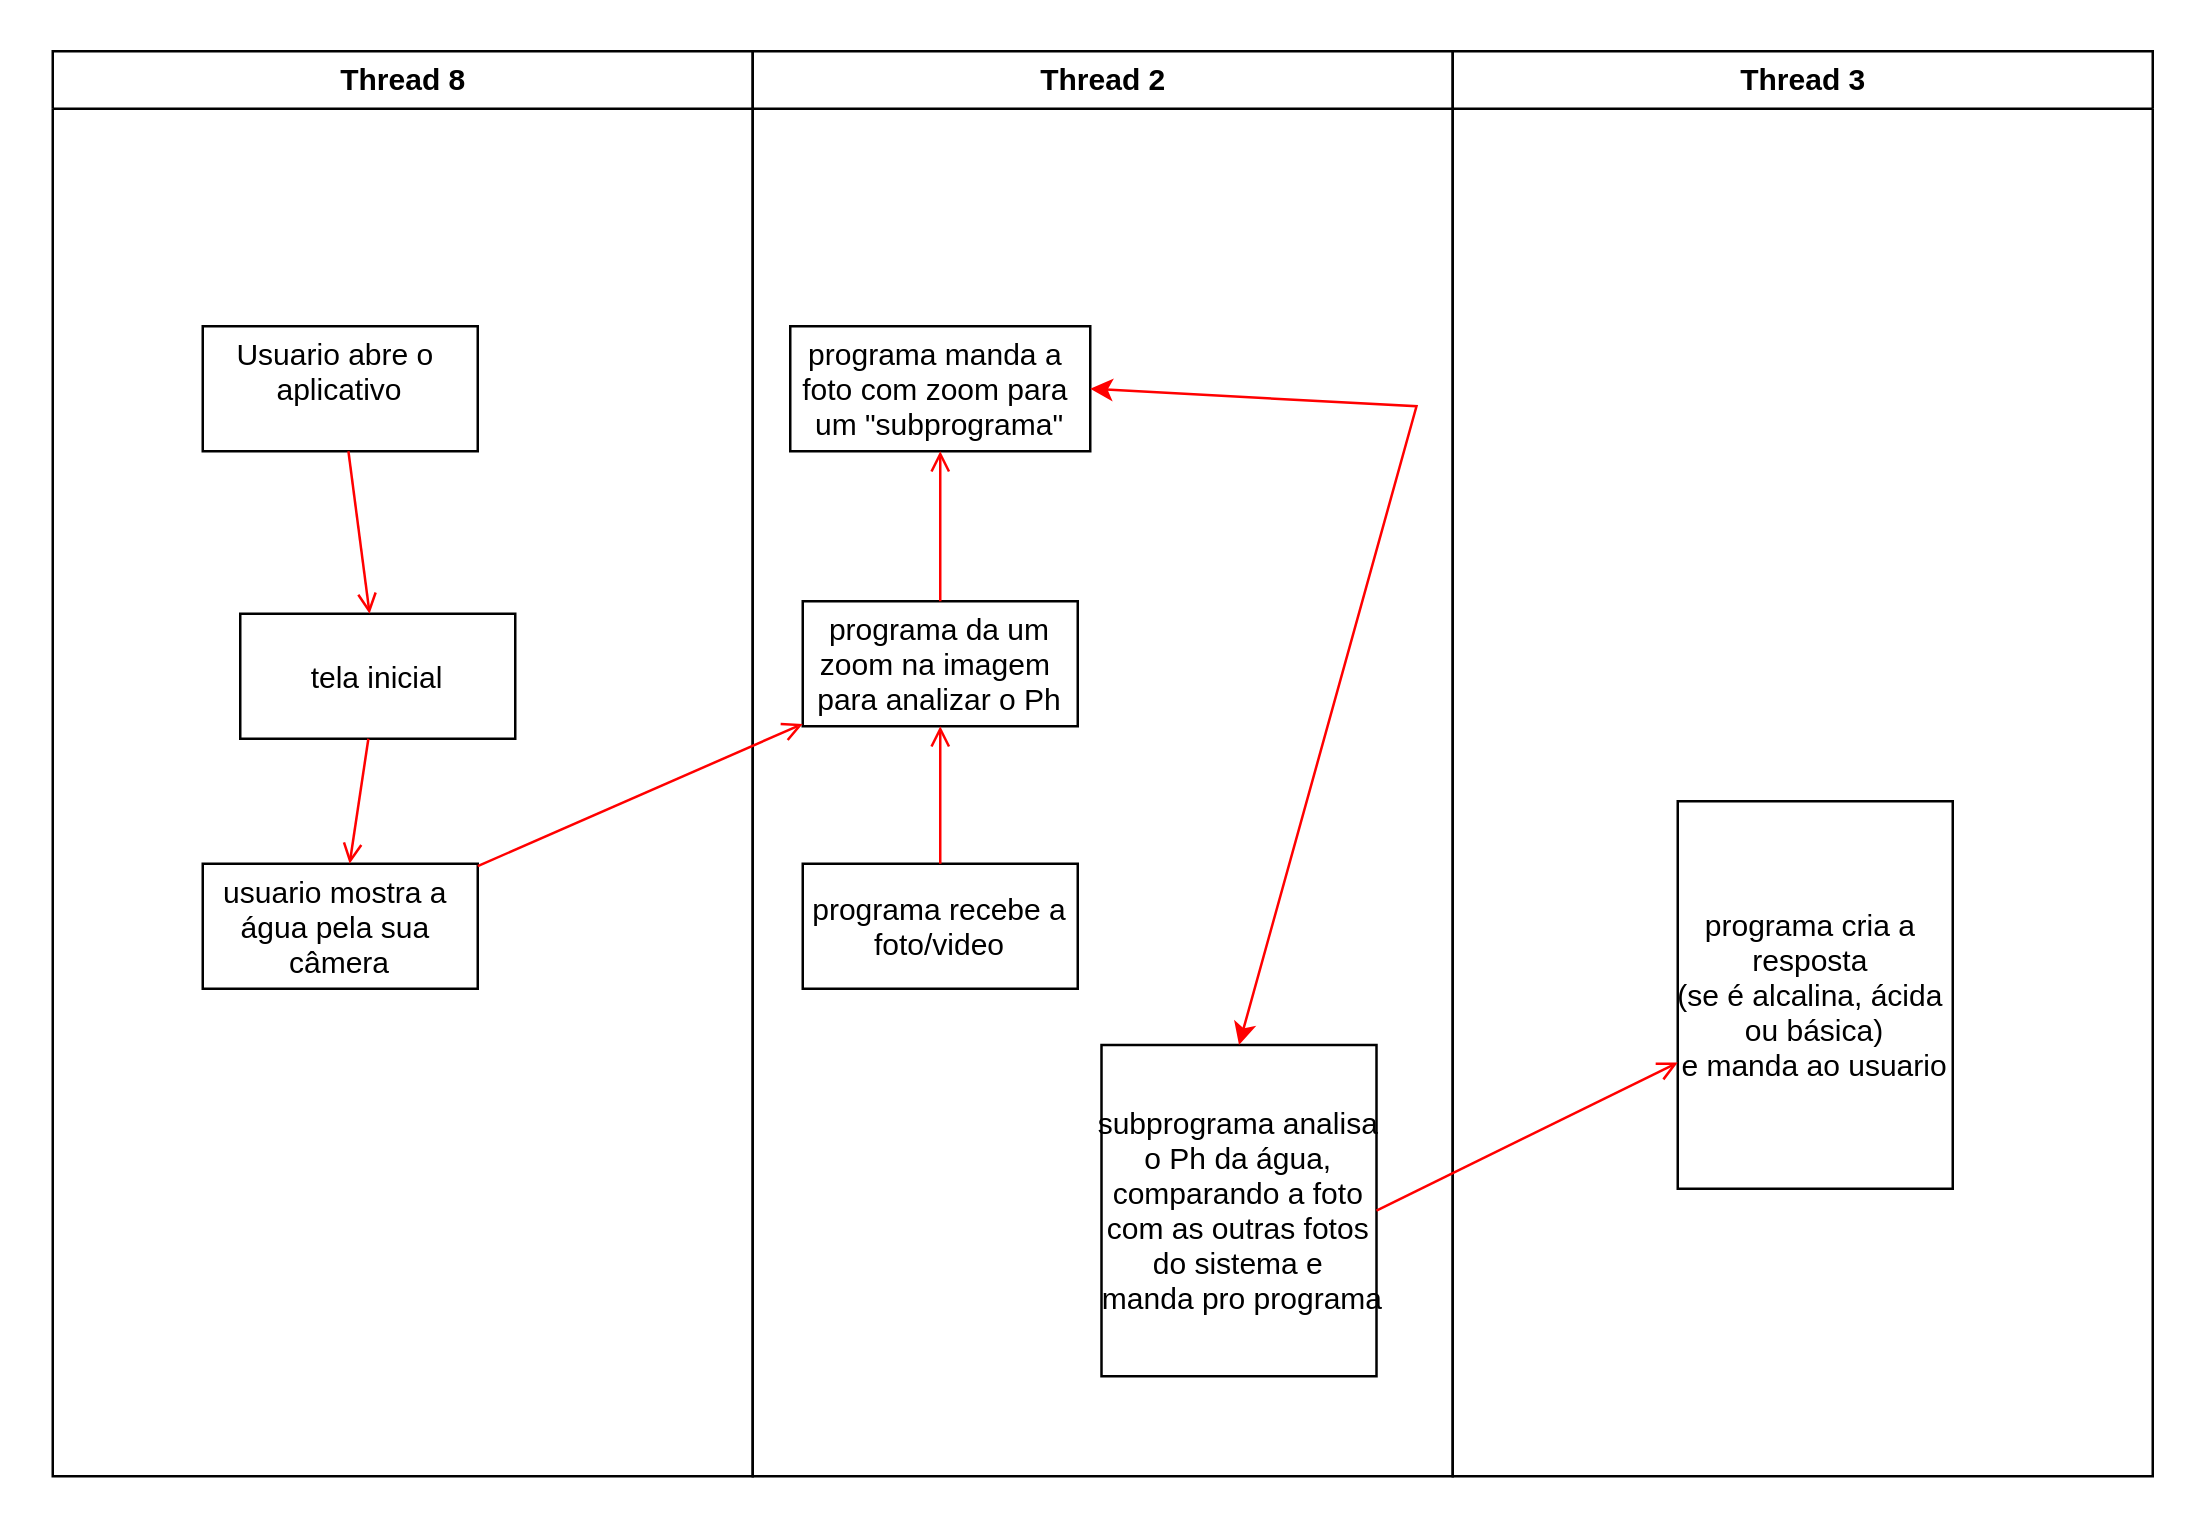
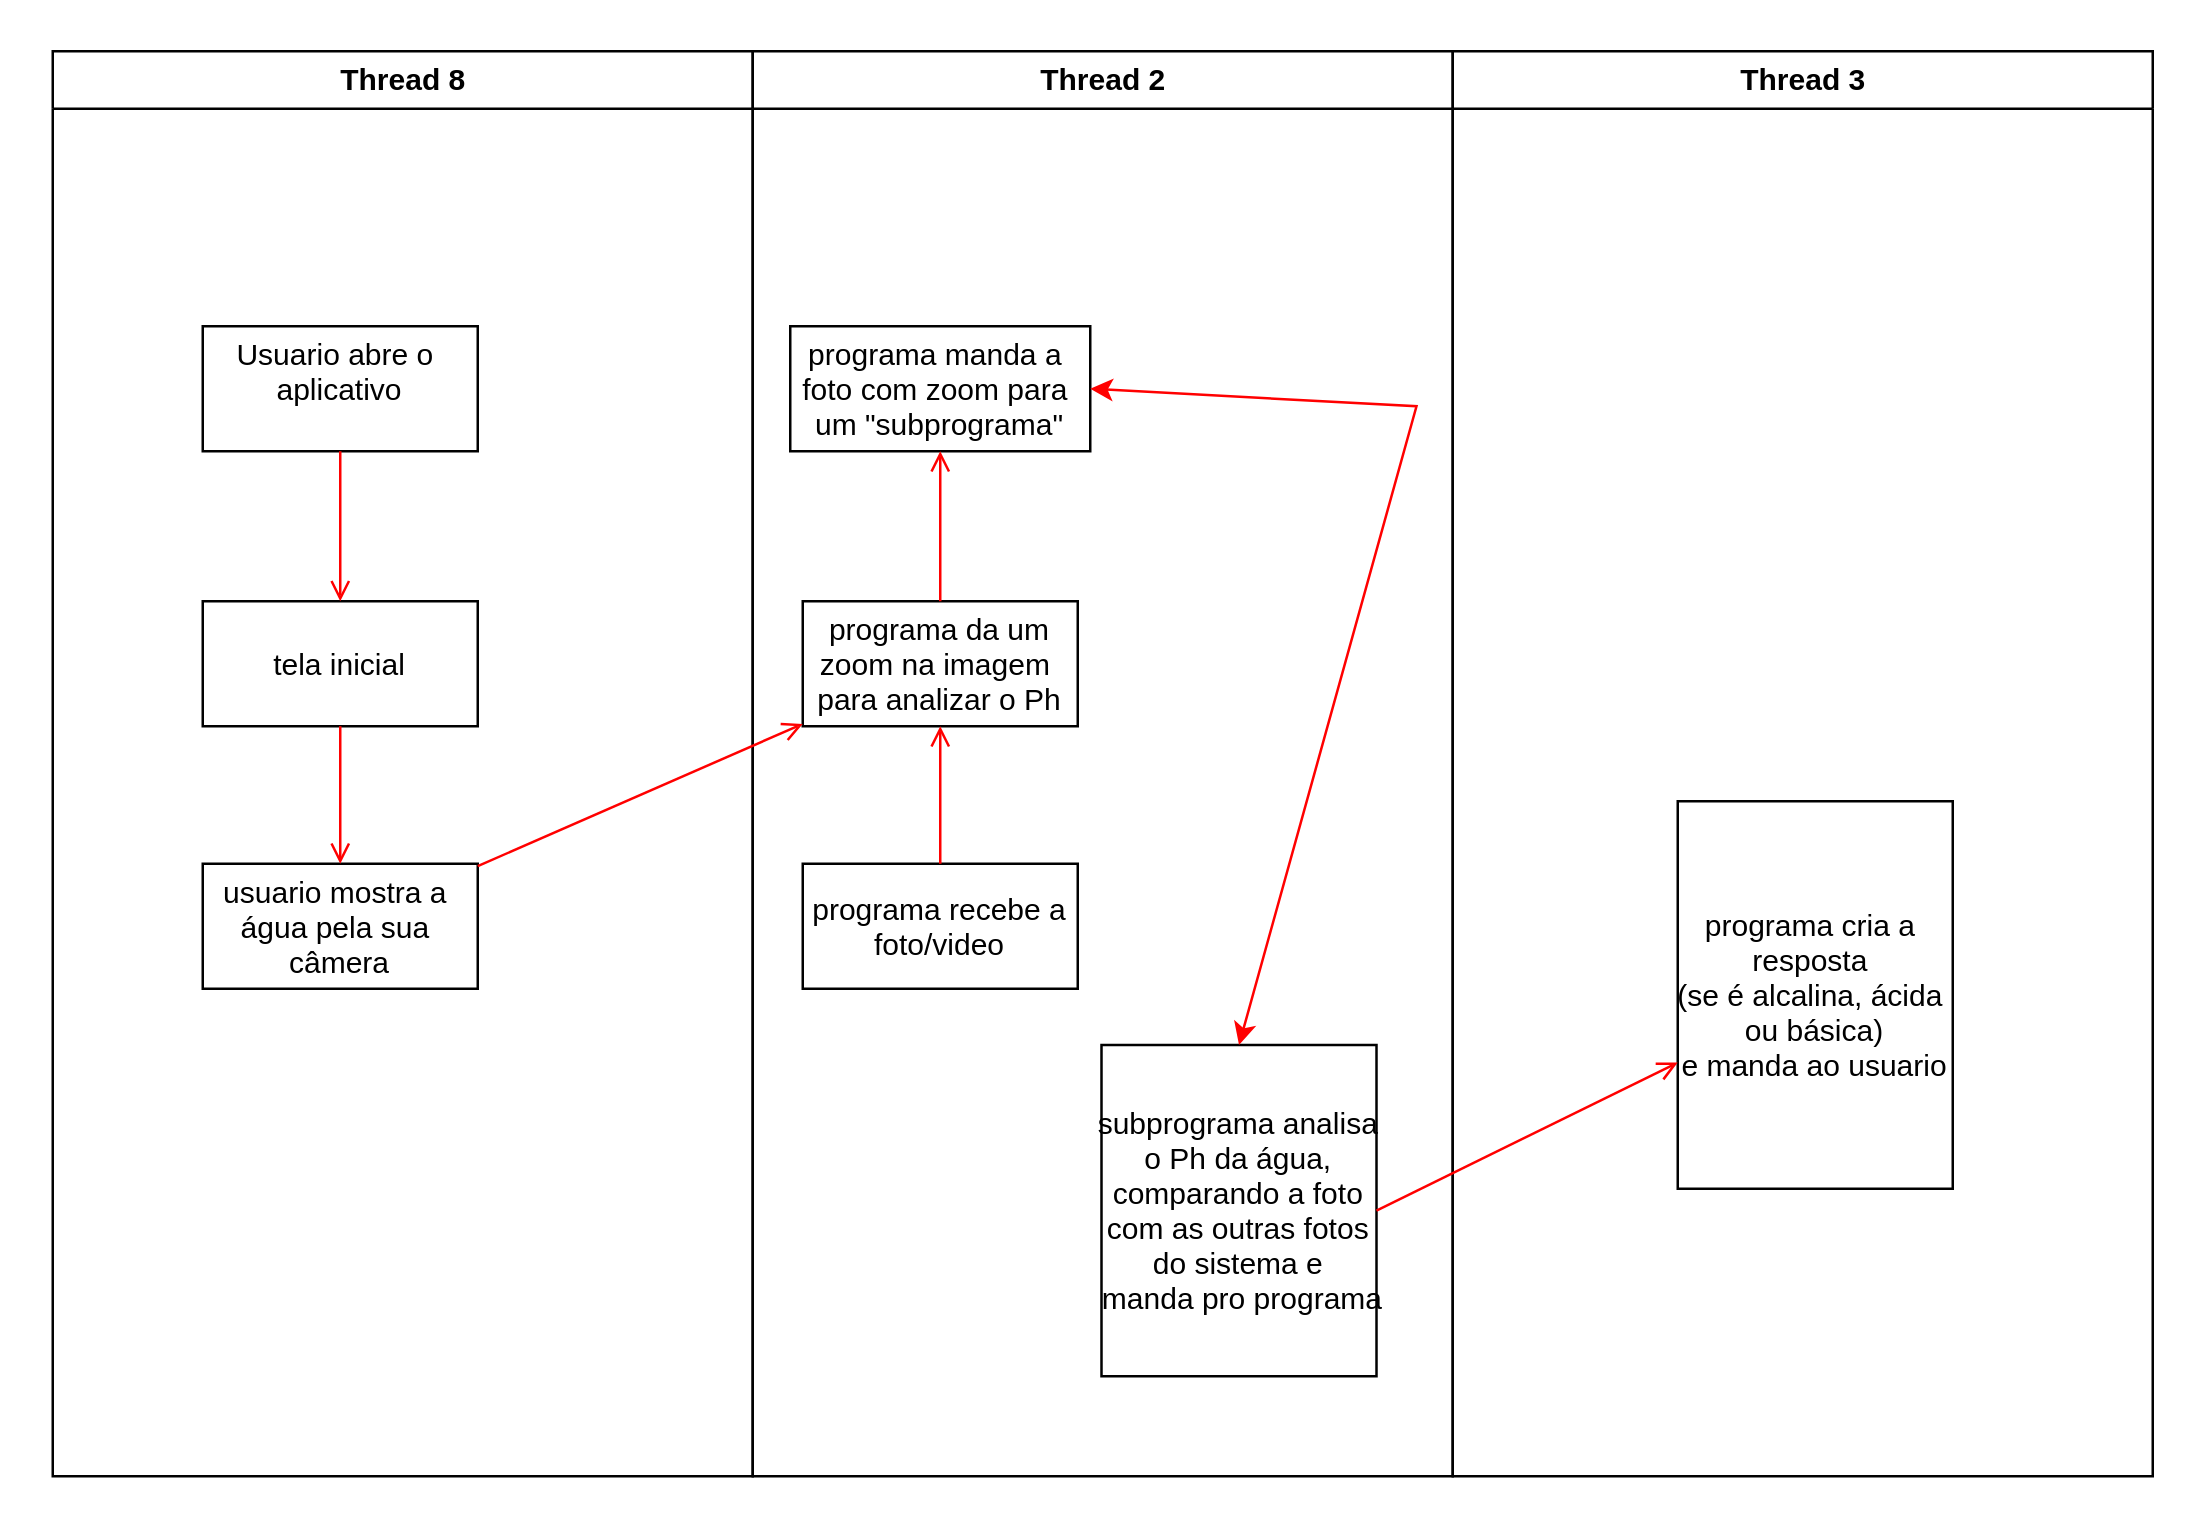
(378, 676) -> (340, 664)
